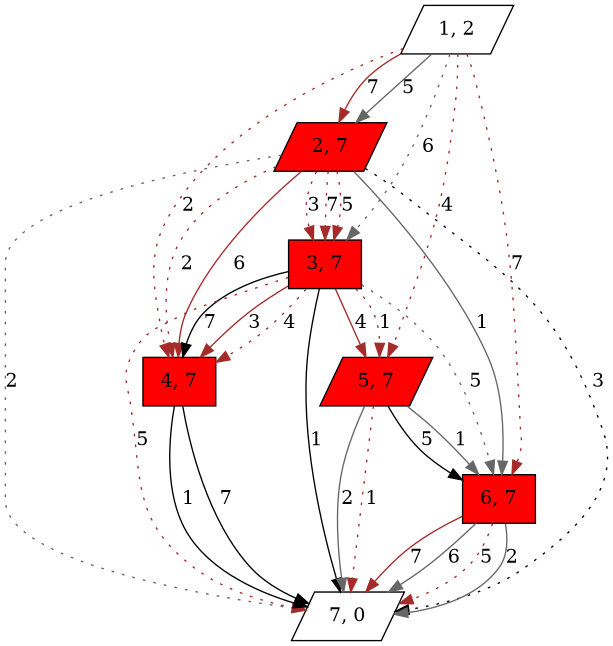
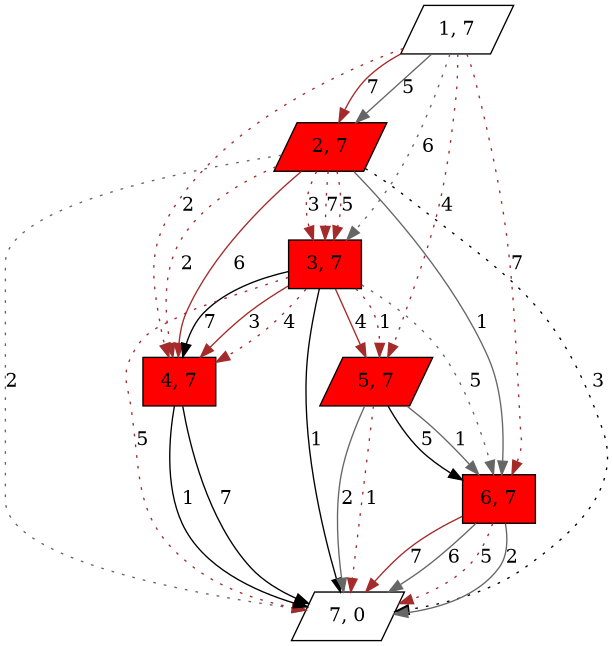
(457, 30) -> (457, 30)
